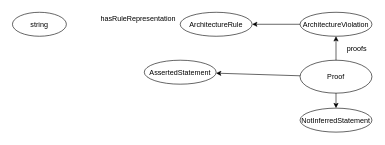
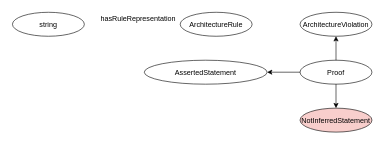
(39, 24) -> (48, 24)
(257, 24) -> none
(357, 48) -> none
(180, 72) -> (206, 72)
(336, 77) -> (336, 72)
(336, 120) -> (336, 120)
